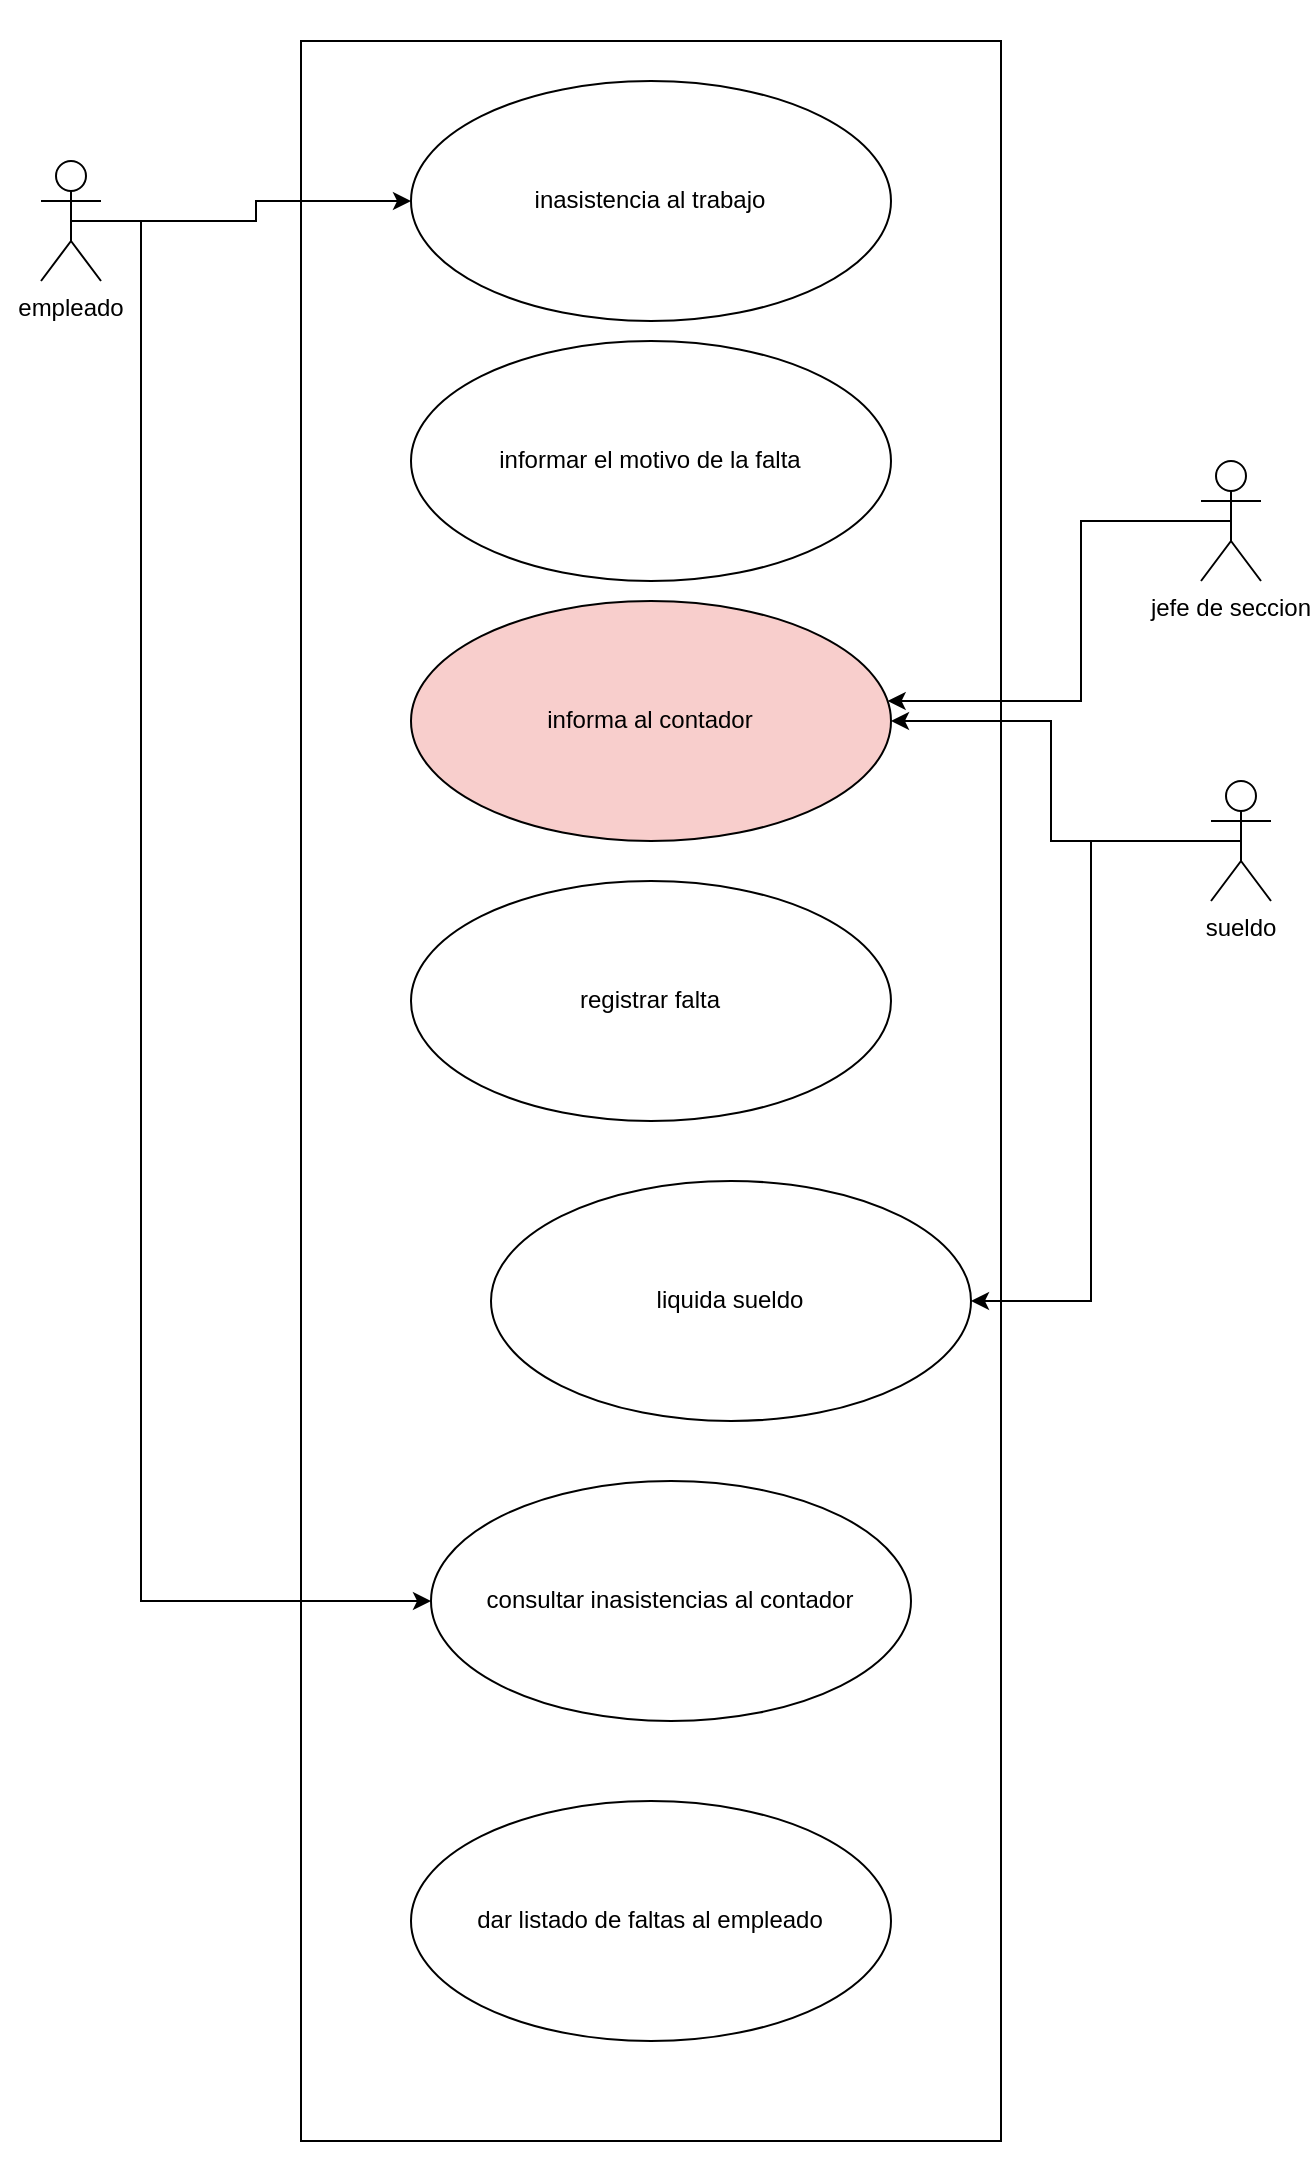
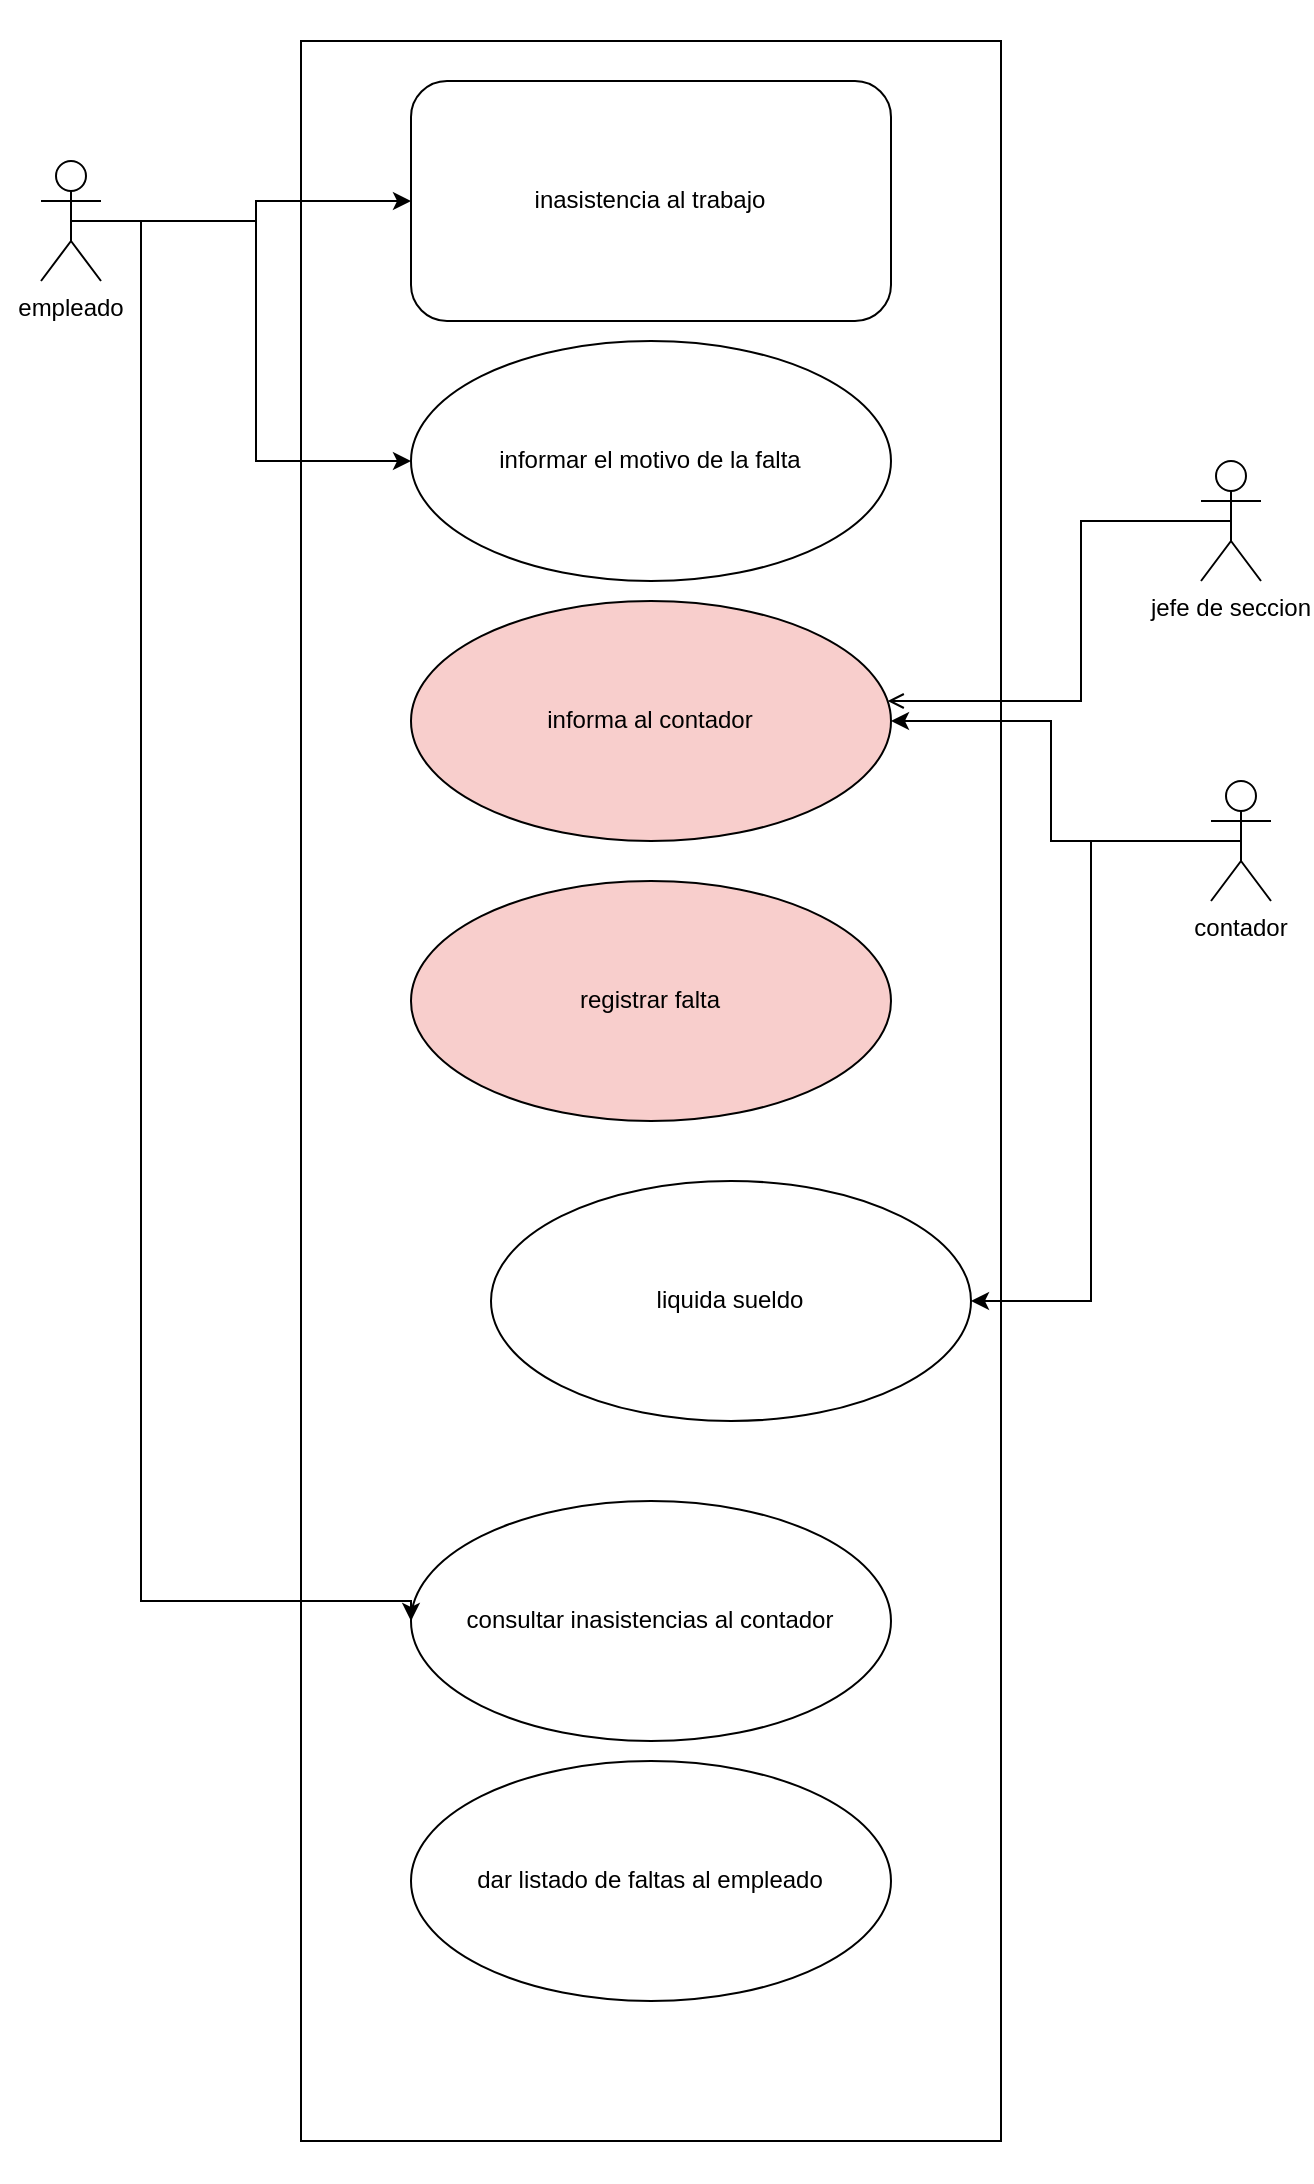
(651, 201) -> (651, 201)
none -> (256, 414)
(902, 701) -> (899, 701)
(1242, 929) -> (1242, 929)
(651, 1001) -> (651, 1001)
(671, 1601) -> (651, 1621)
(651, 1921) -> (651, 1881)
